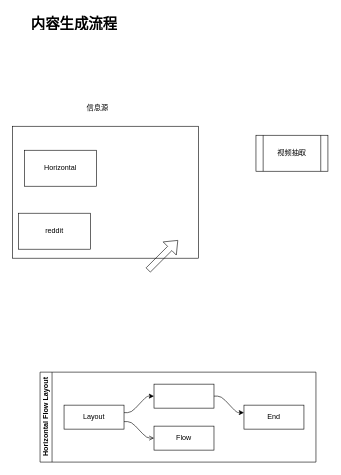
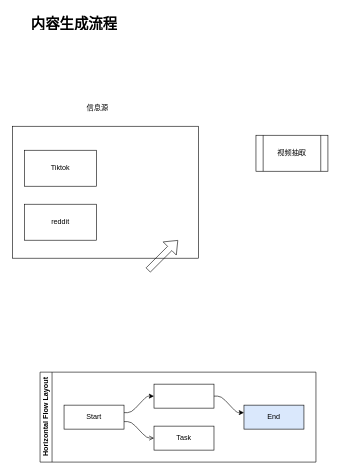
(60, 168) -> (60, 168)
(54, 231) -> (60, 222)
(94, 417) -> (94, 417)
(274, 417) -> (274, 417)
(184, 438) -> (184, 438)
